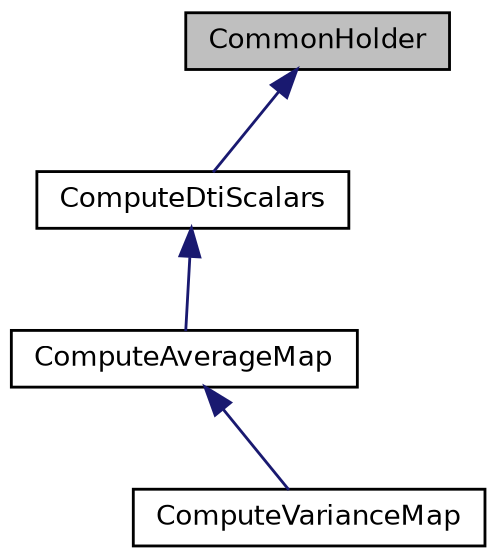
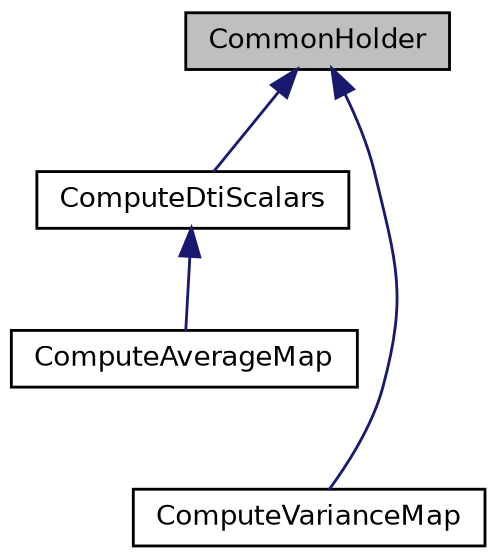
(256, 450) -> (397, 296)
